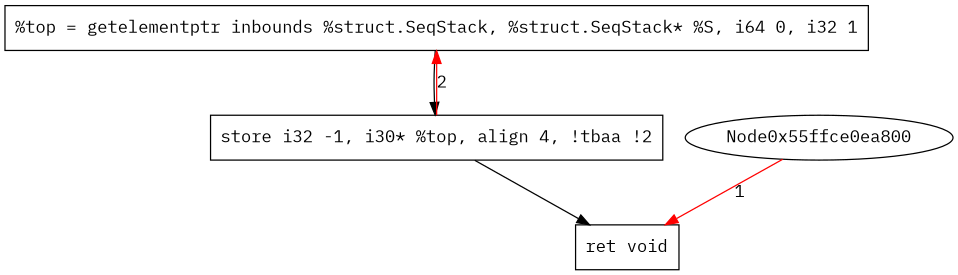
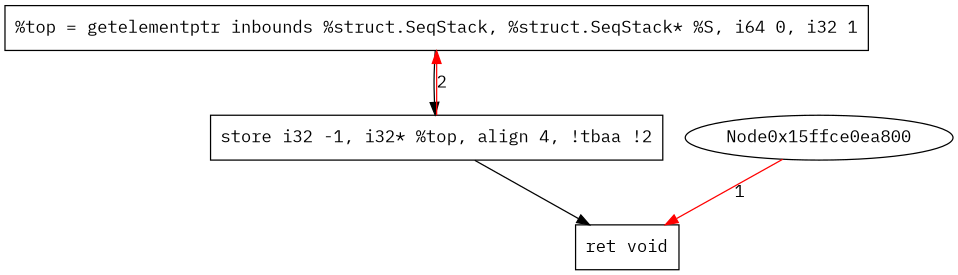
(437, 138) -> (437, 138)
(819, 138) -> (819, 138)
